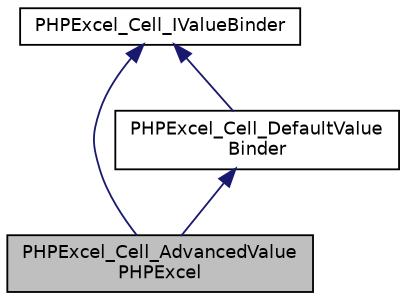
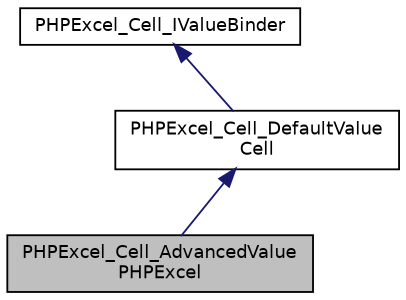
(257, 140) -> (257, 140)
(95, 147) -> none
